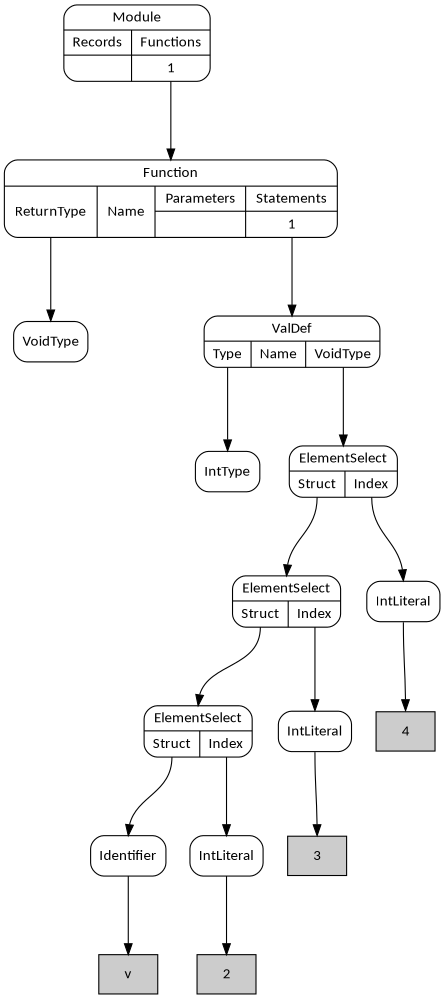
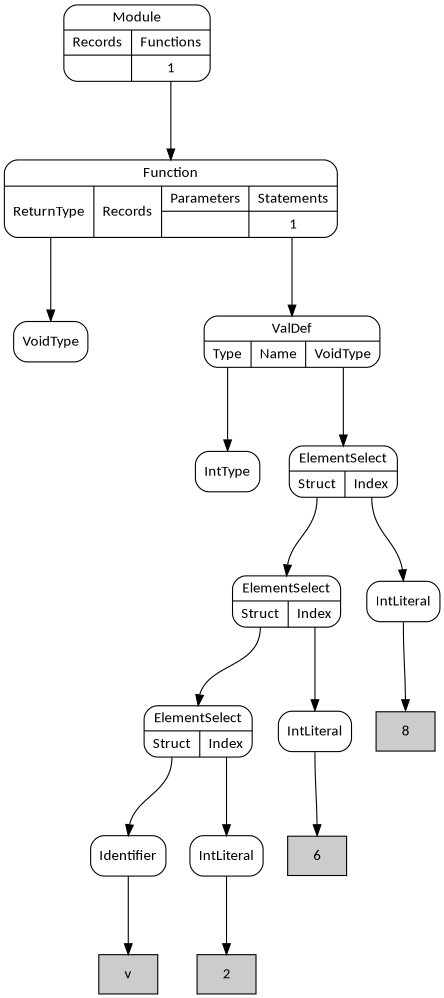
(126, 211) -> (128, 211)
(406, 731) -> (406, 731)
(317, 856) -> (317, 856)
